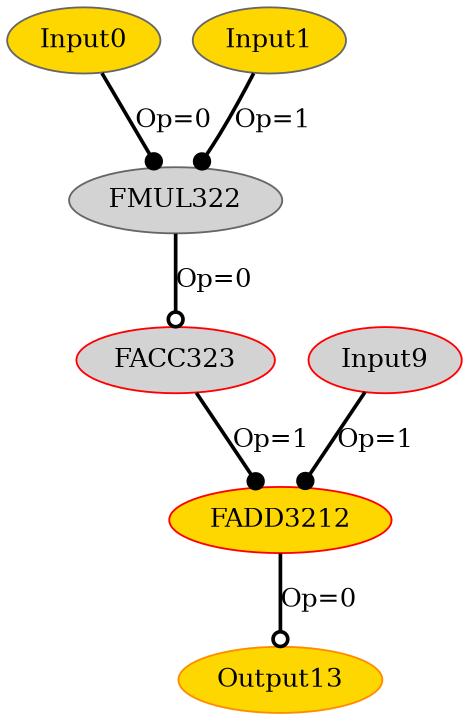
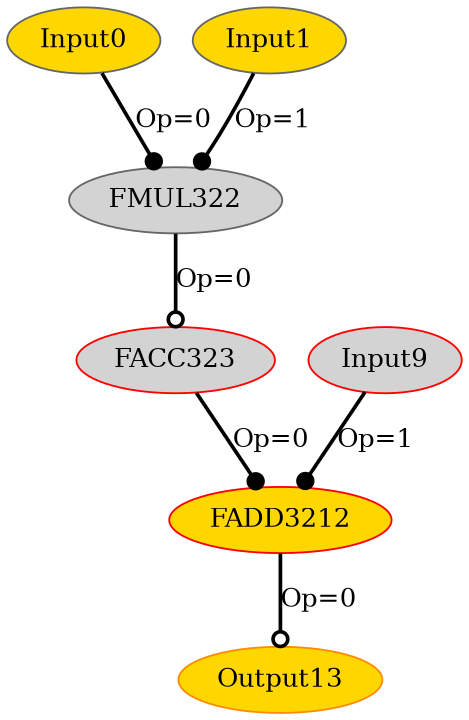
(271, 440) -> (271, 440)
